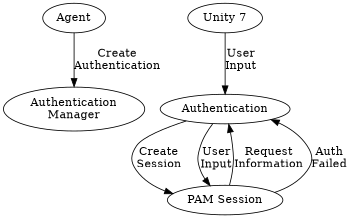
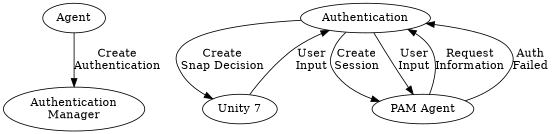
none -> (209, 33)
(225, 200) -> (423, 109)
